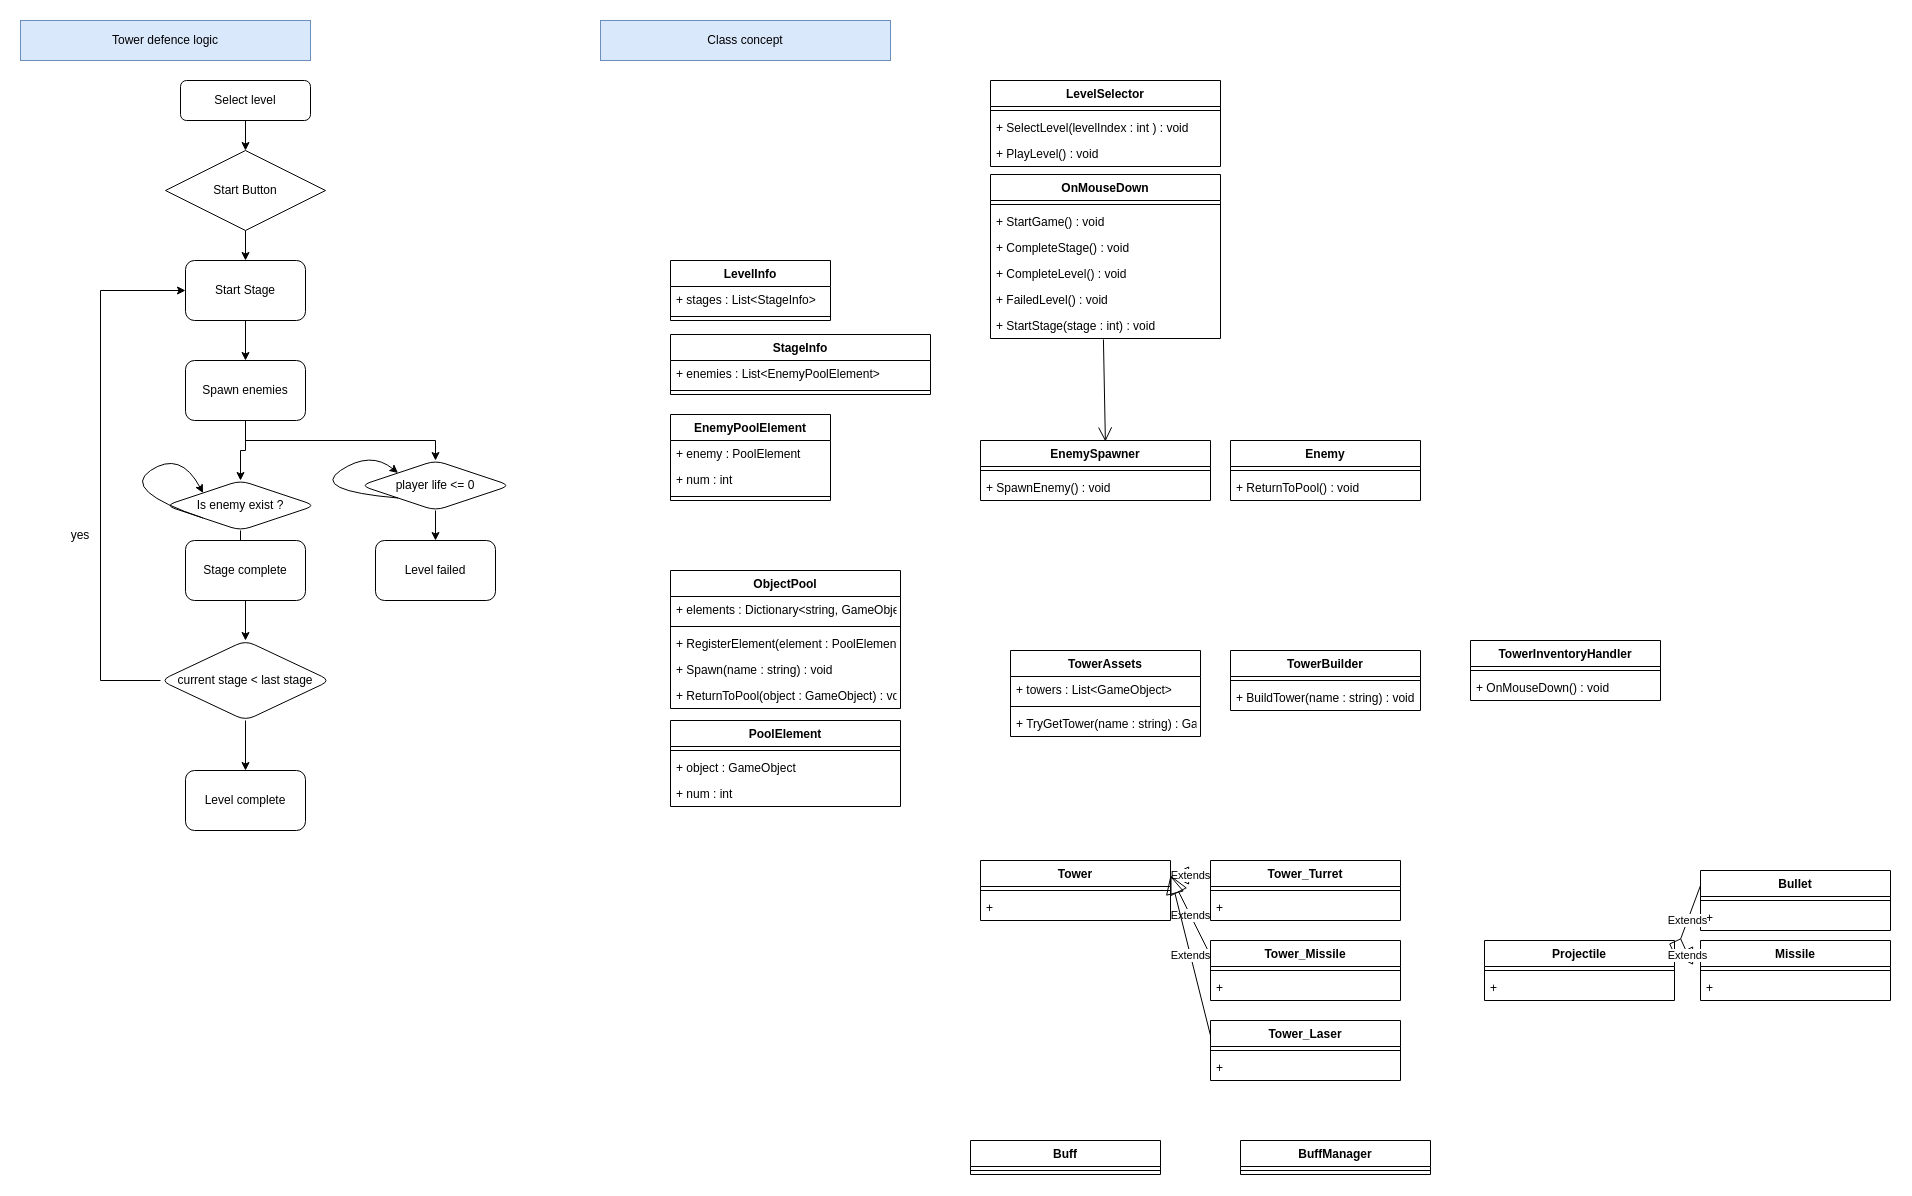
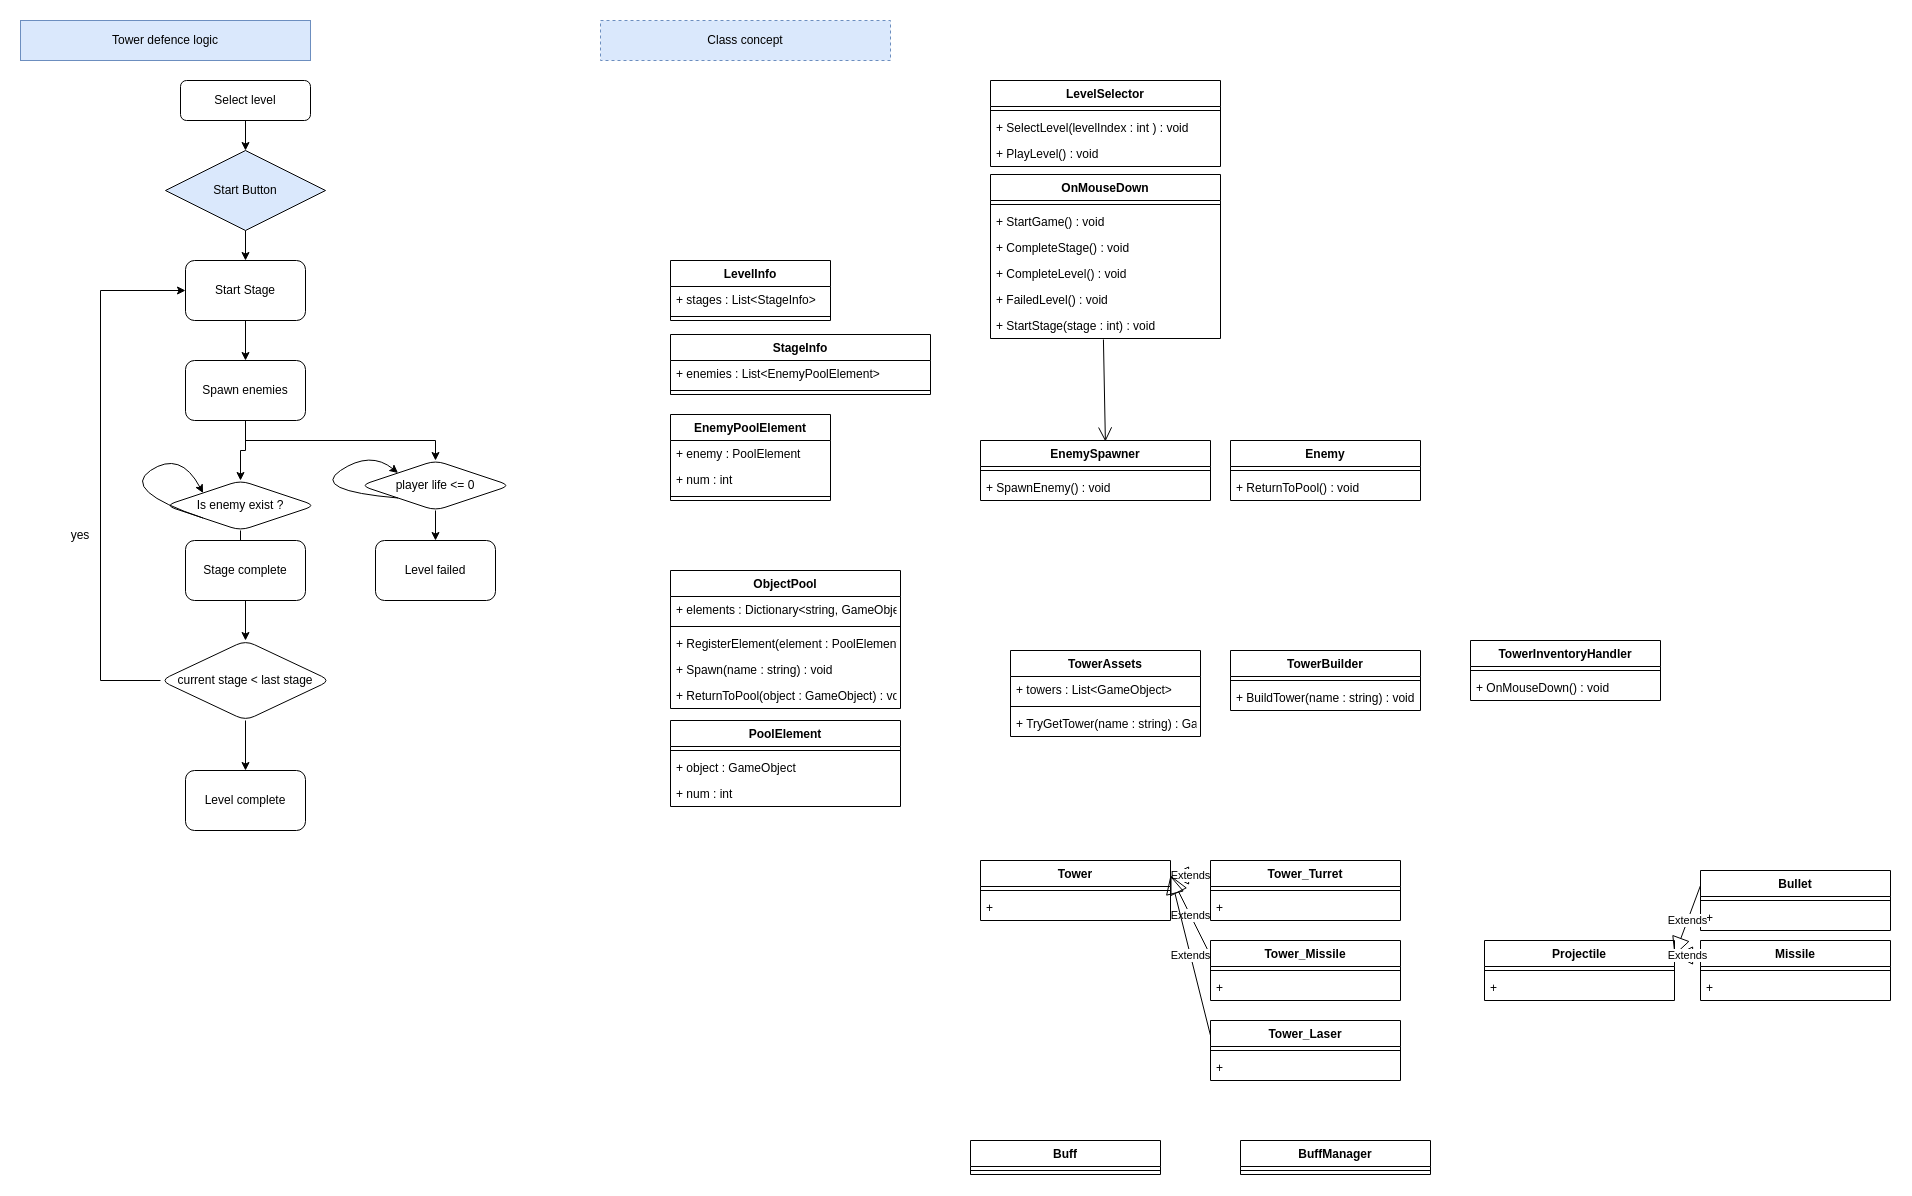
(746, 41) -> (746, 41)
(246, 191) -> (246, 191)
(1681, 937) -> (1682, 937)
